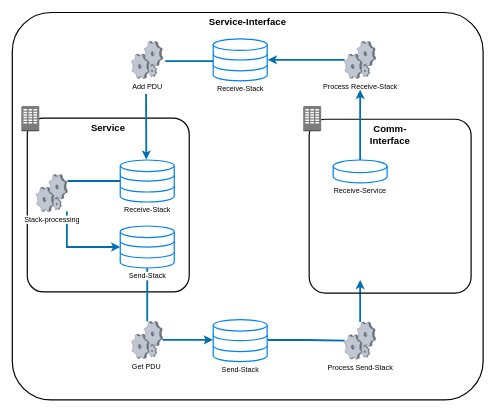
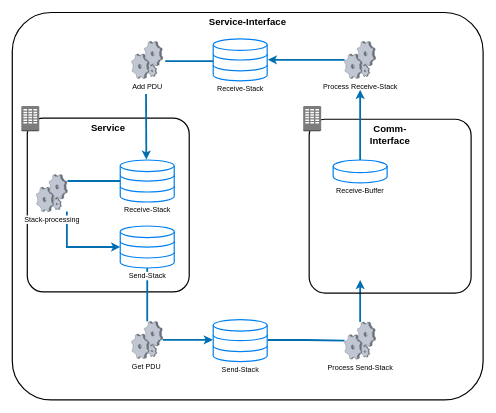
(360, 196) -> (360, 196)
